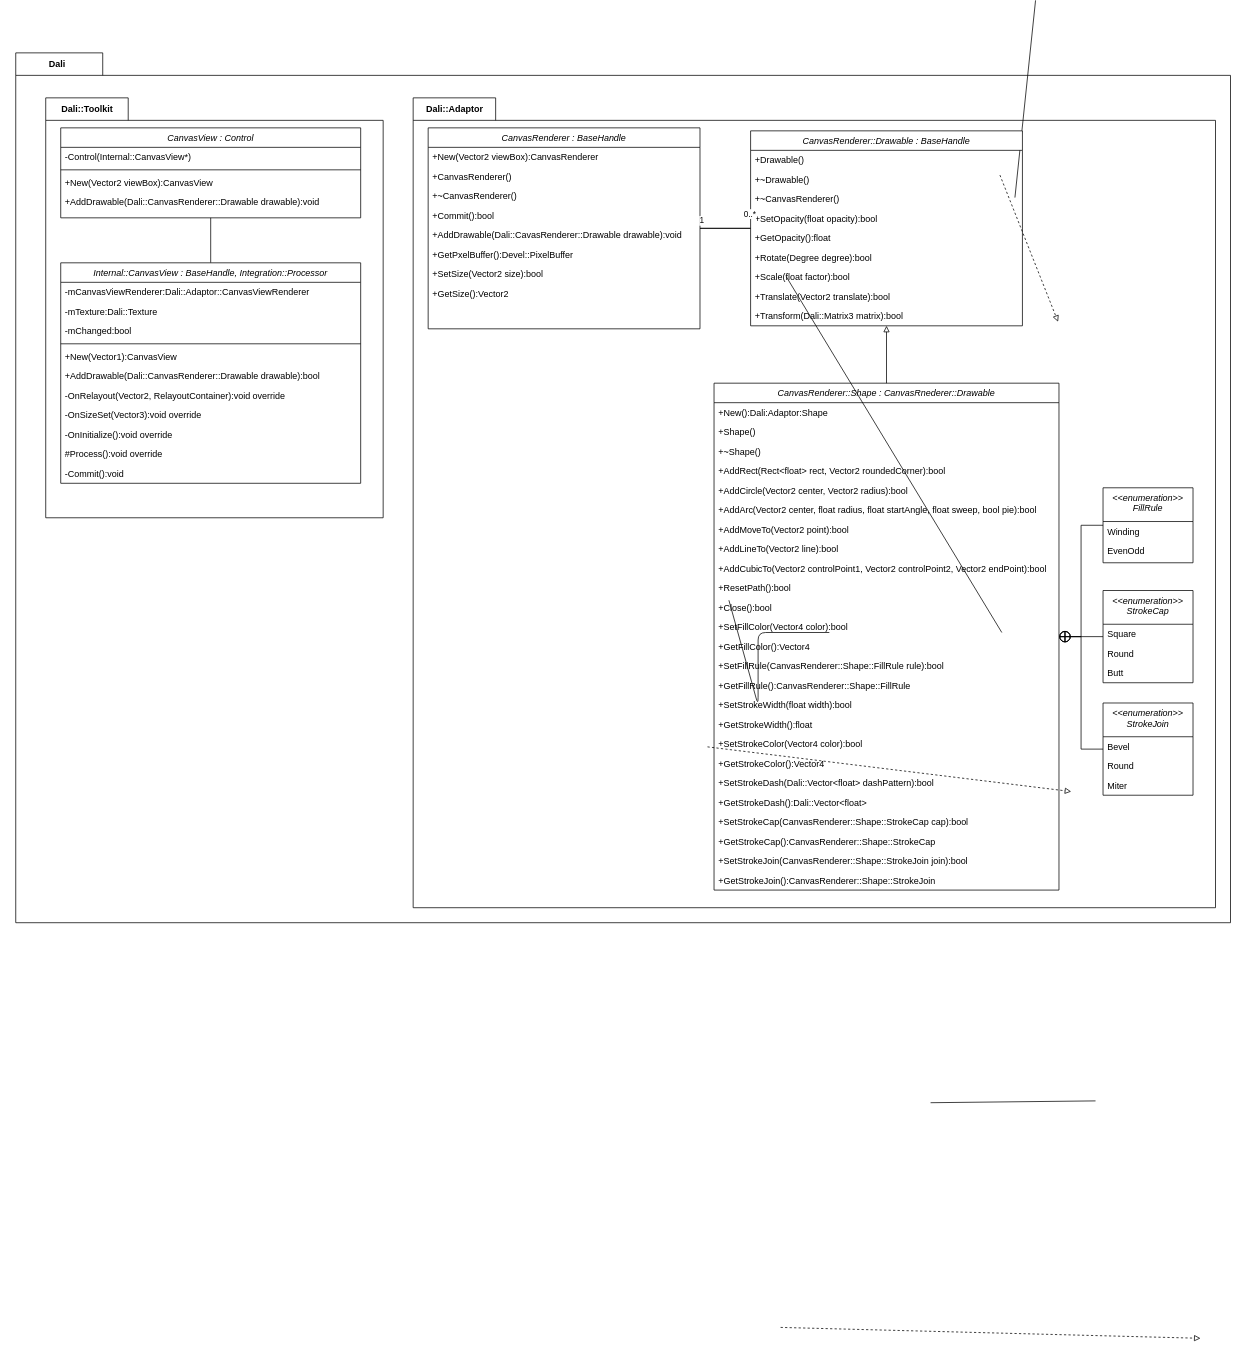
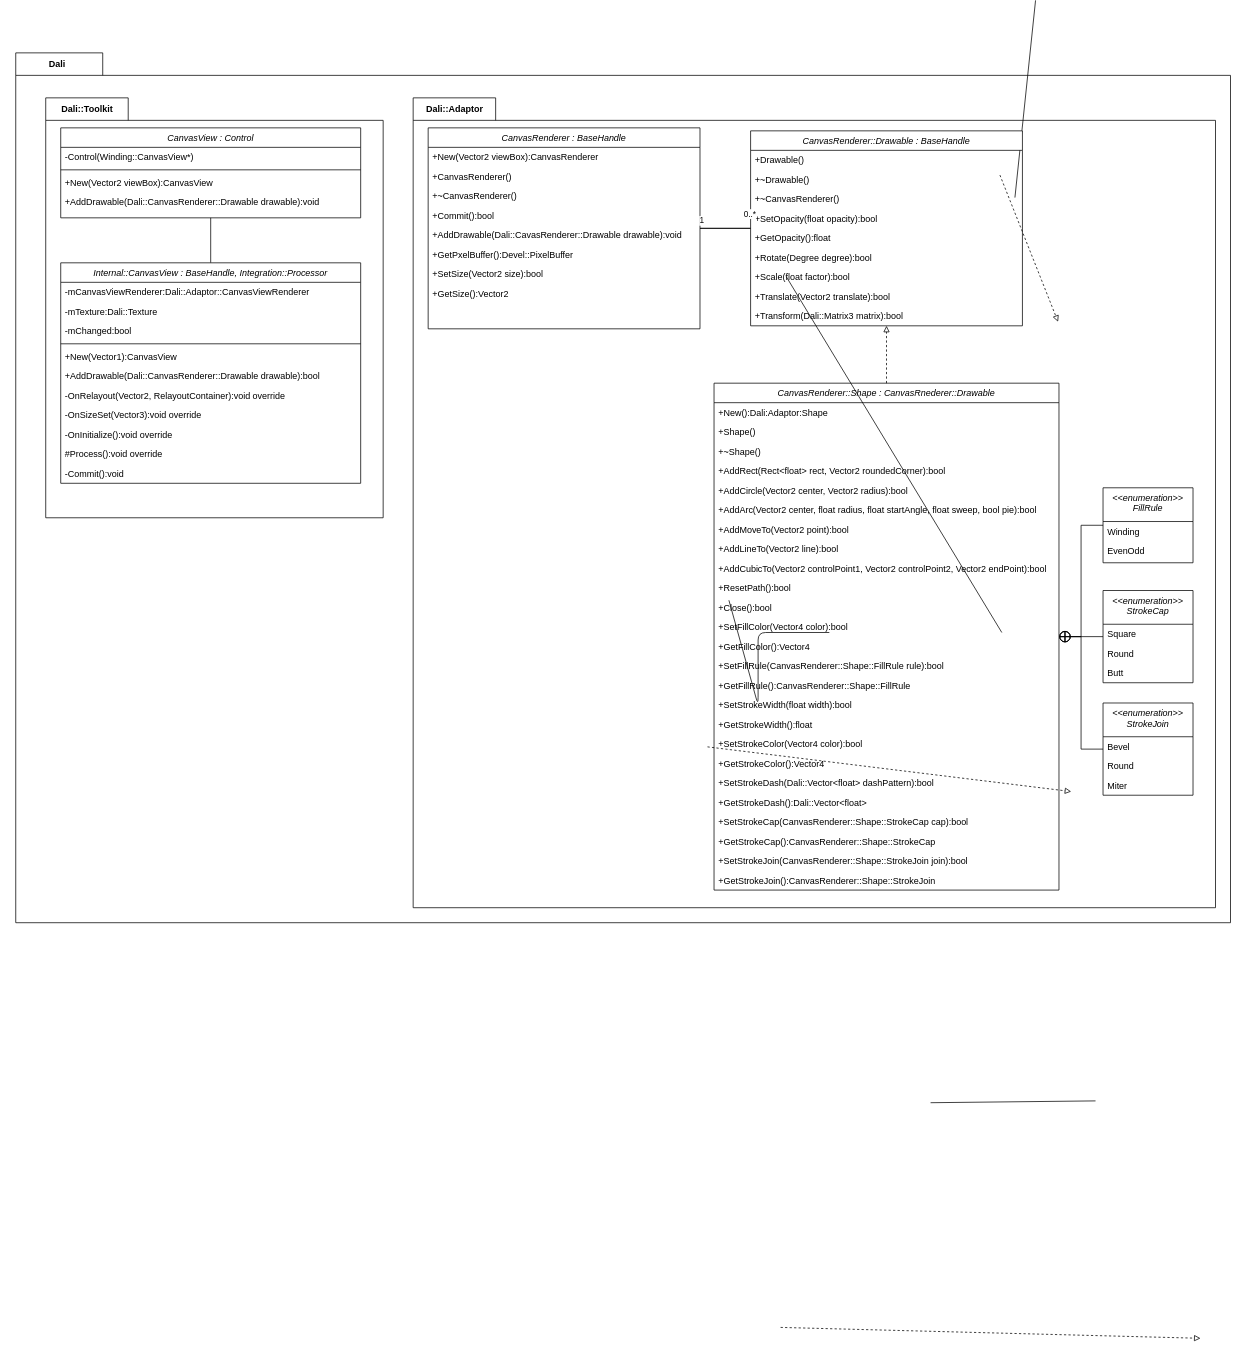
(137, 158) -> (133, 158)
(886, 357) -> (886, 357)
